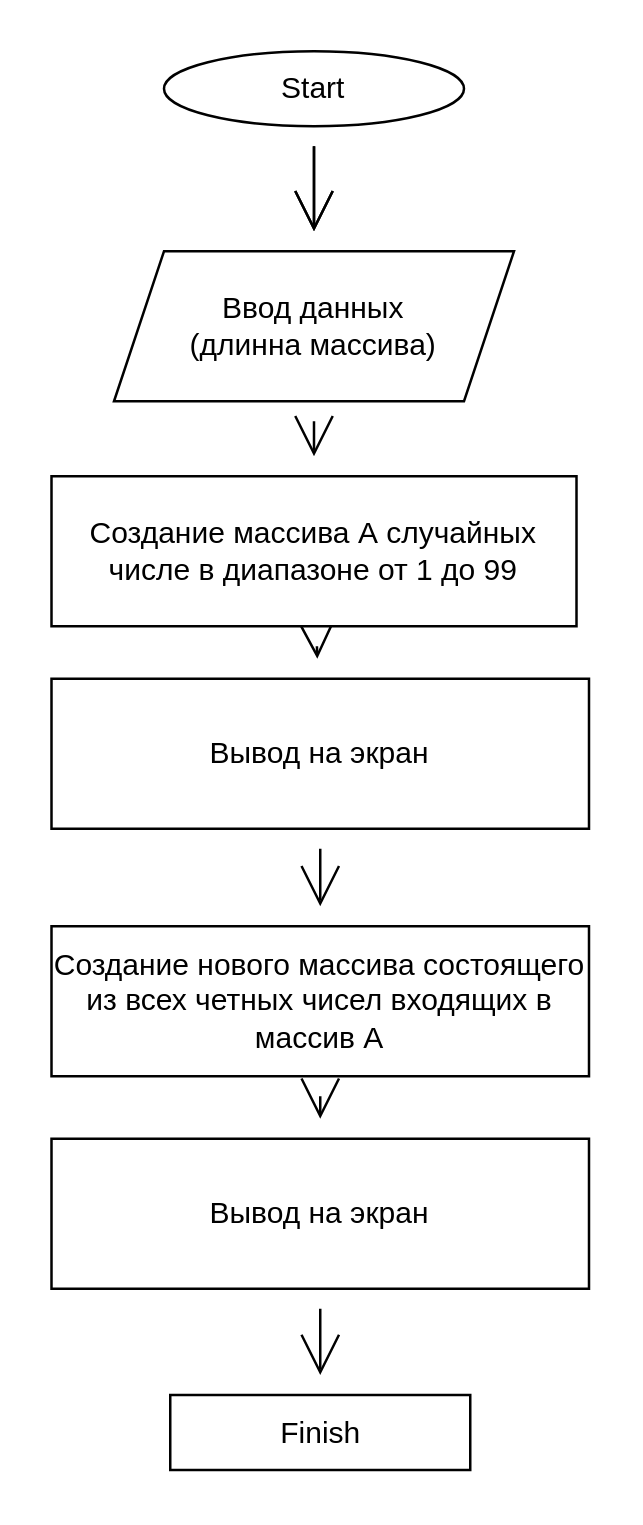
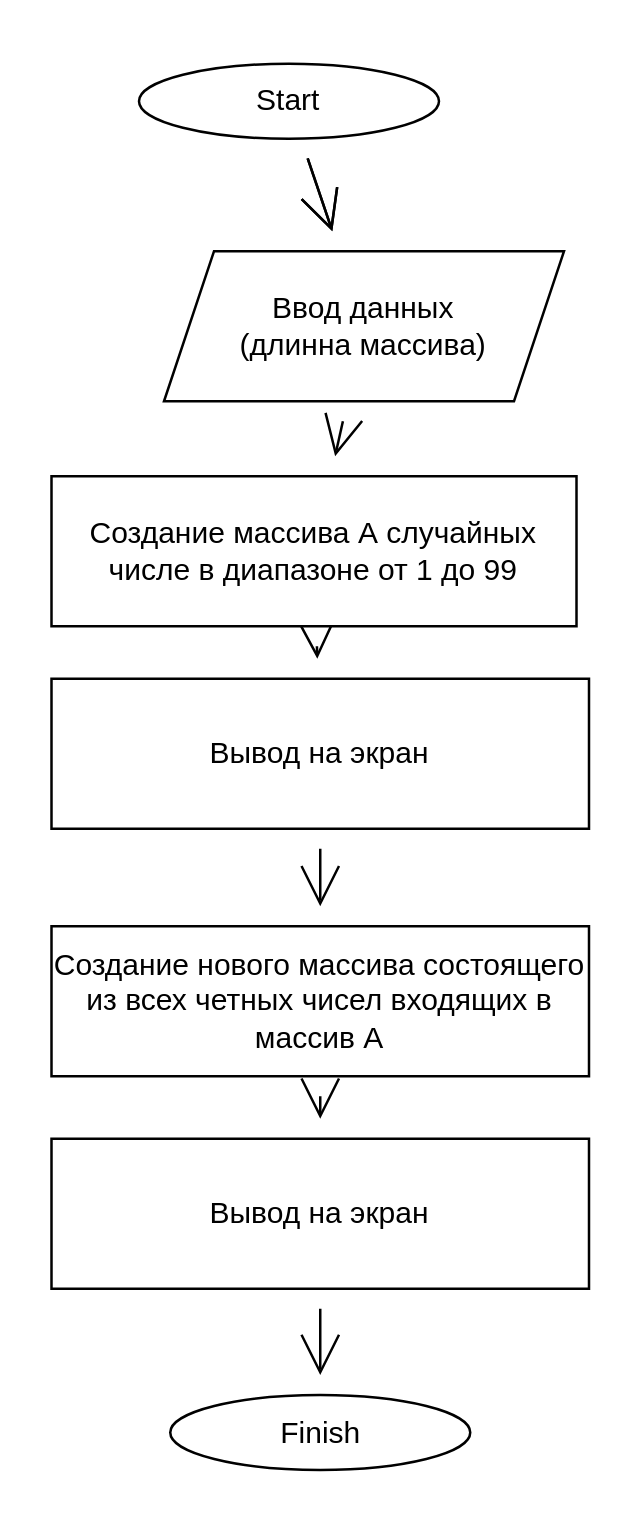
(314, 89) -> (289, 101)
(314, 326) -> (364, 326)
(320, 1433) -> (320, 1433)
